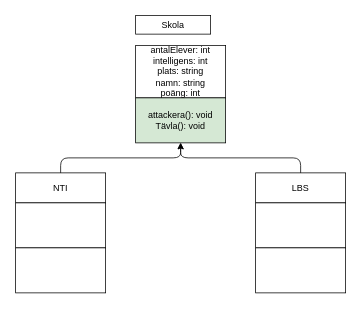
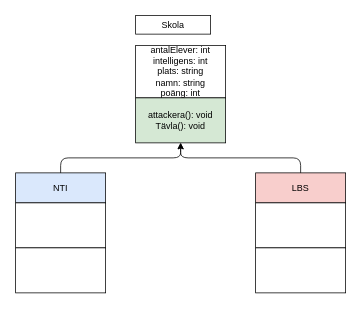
(60, 188) -> (60, 188)
(300, 188) -> (300, 188)
